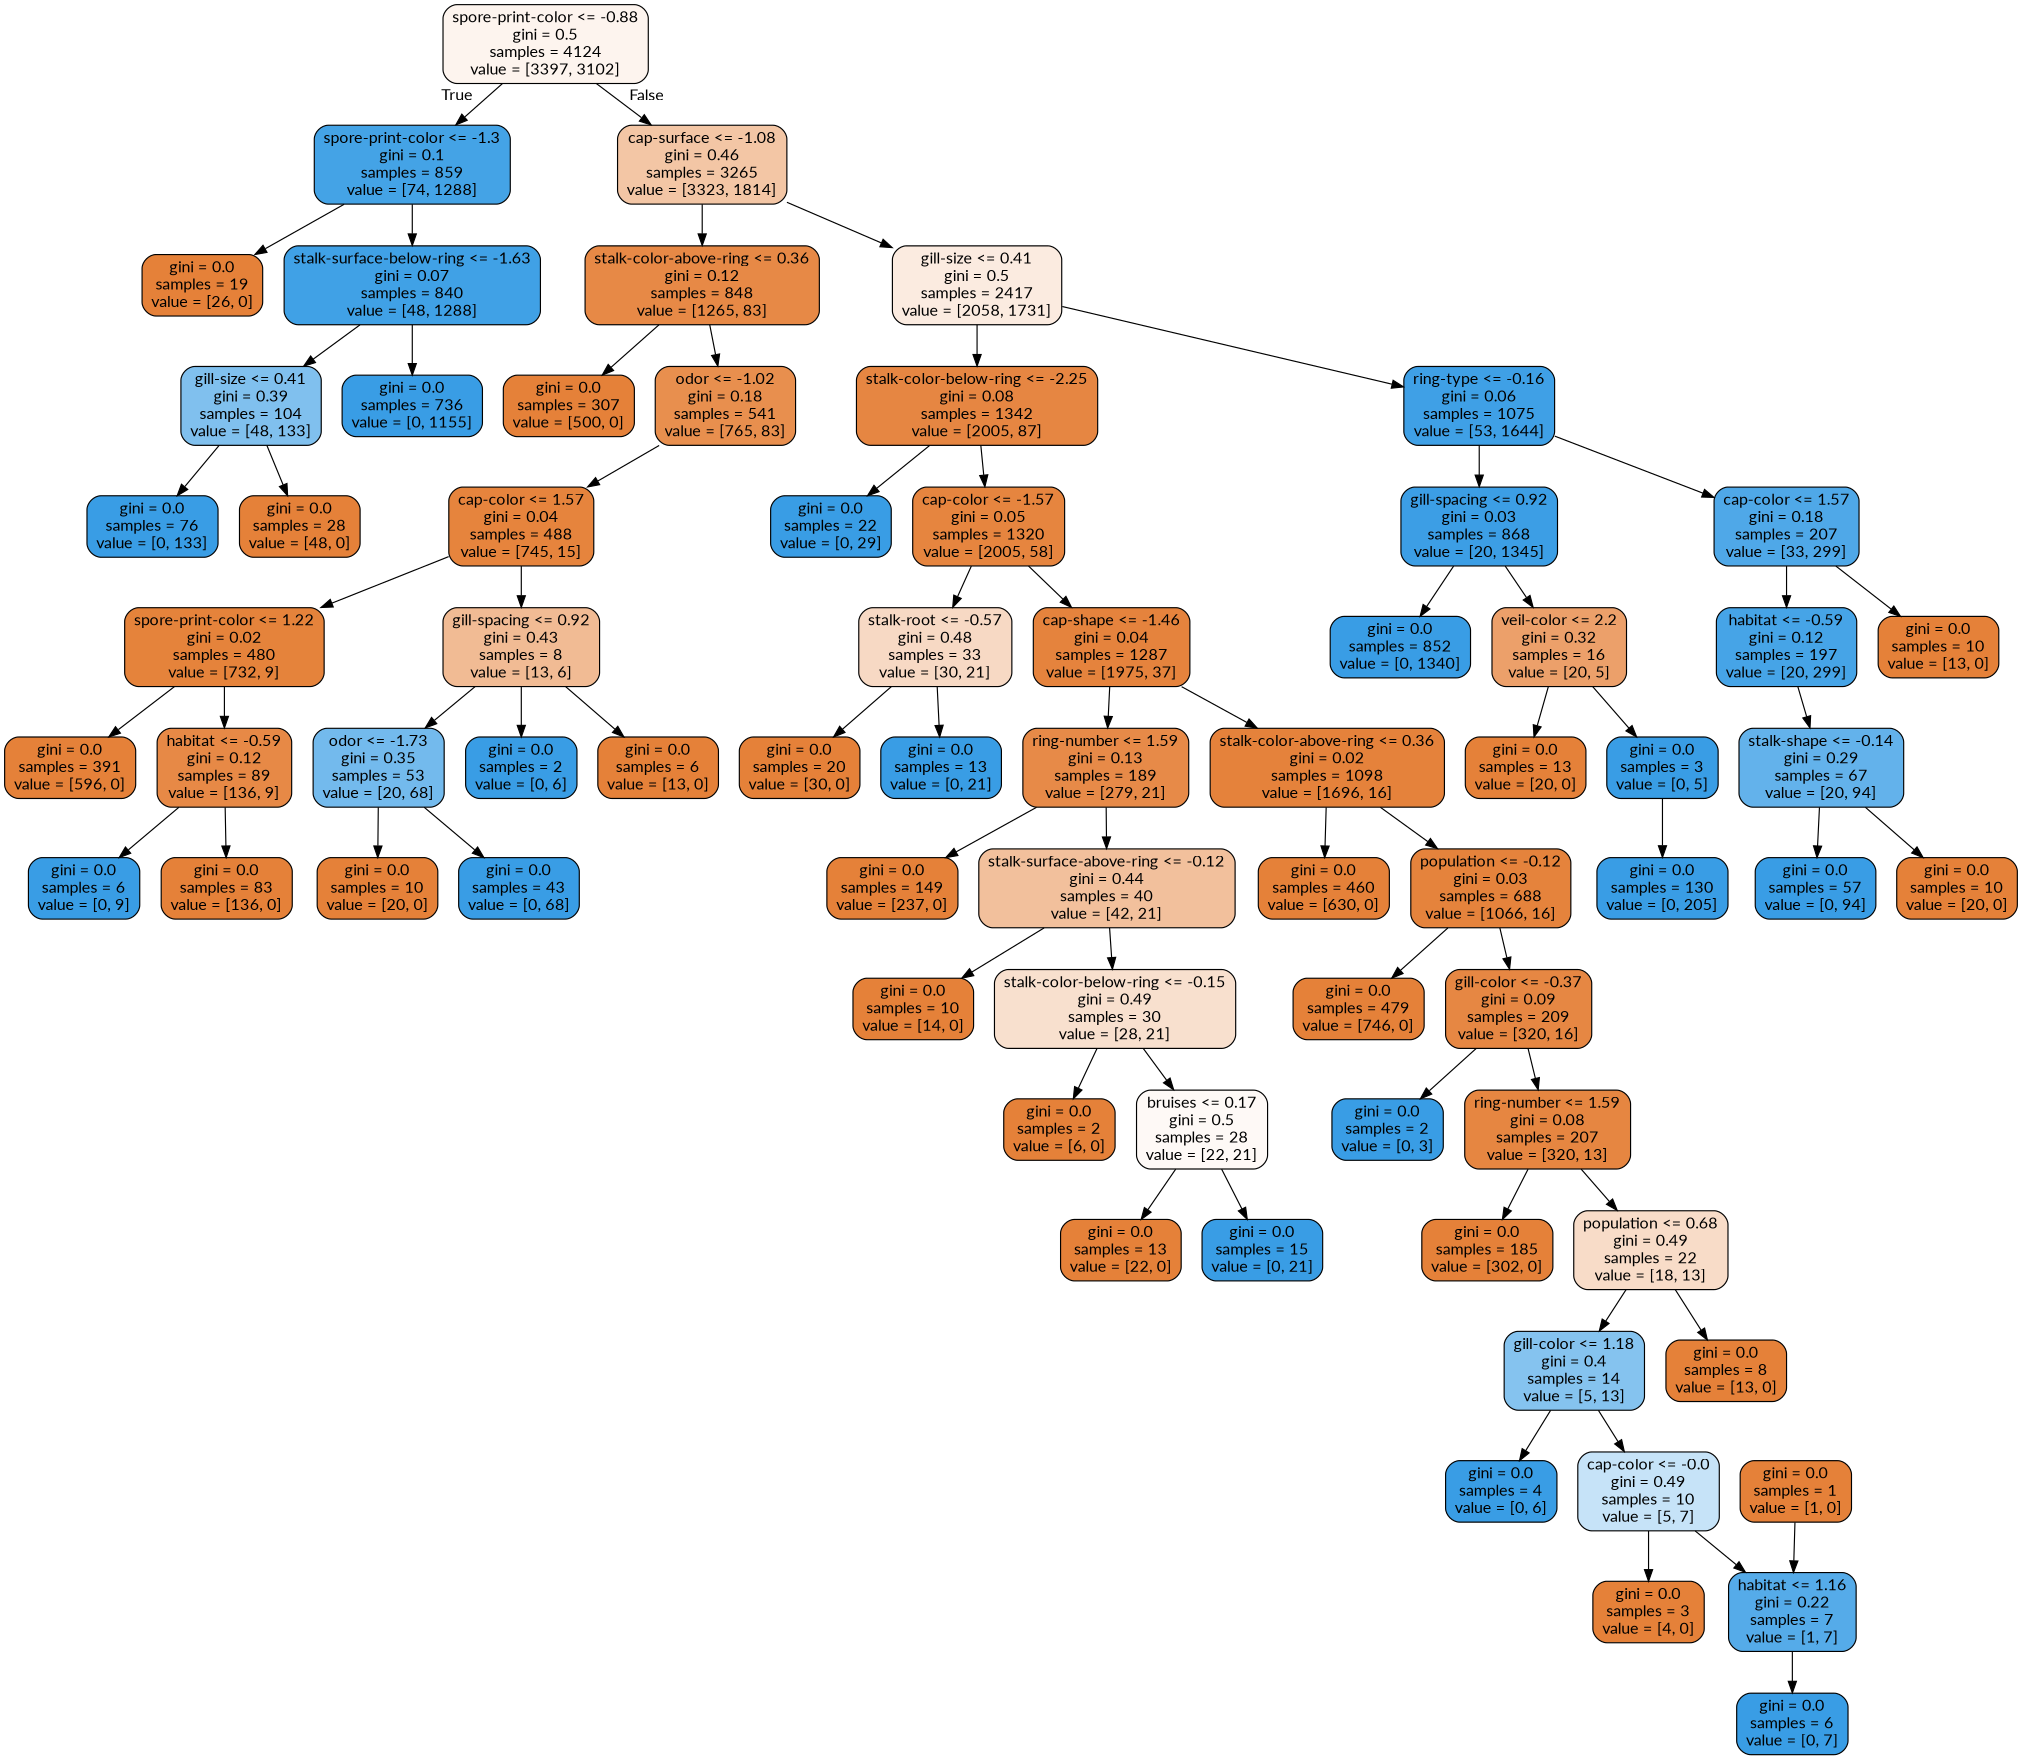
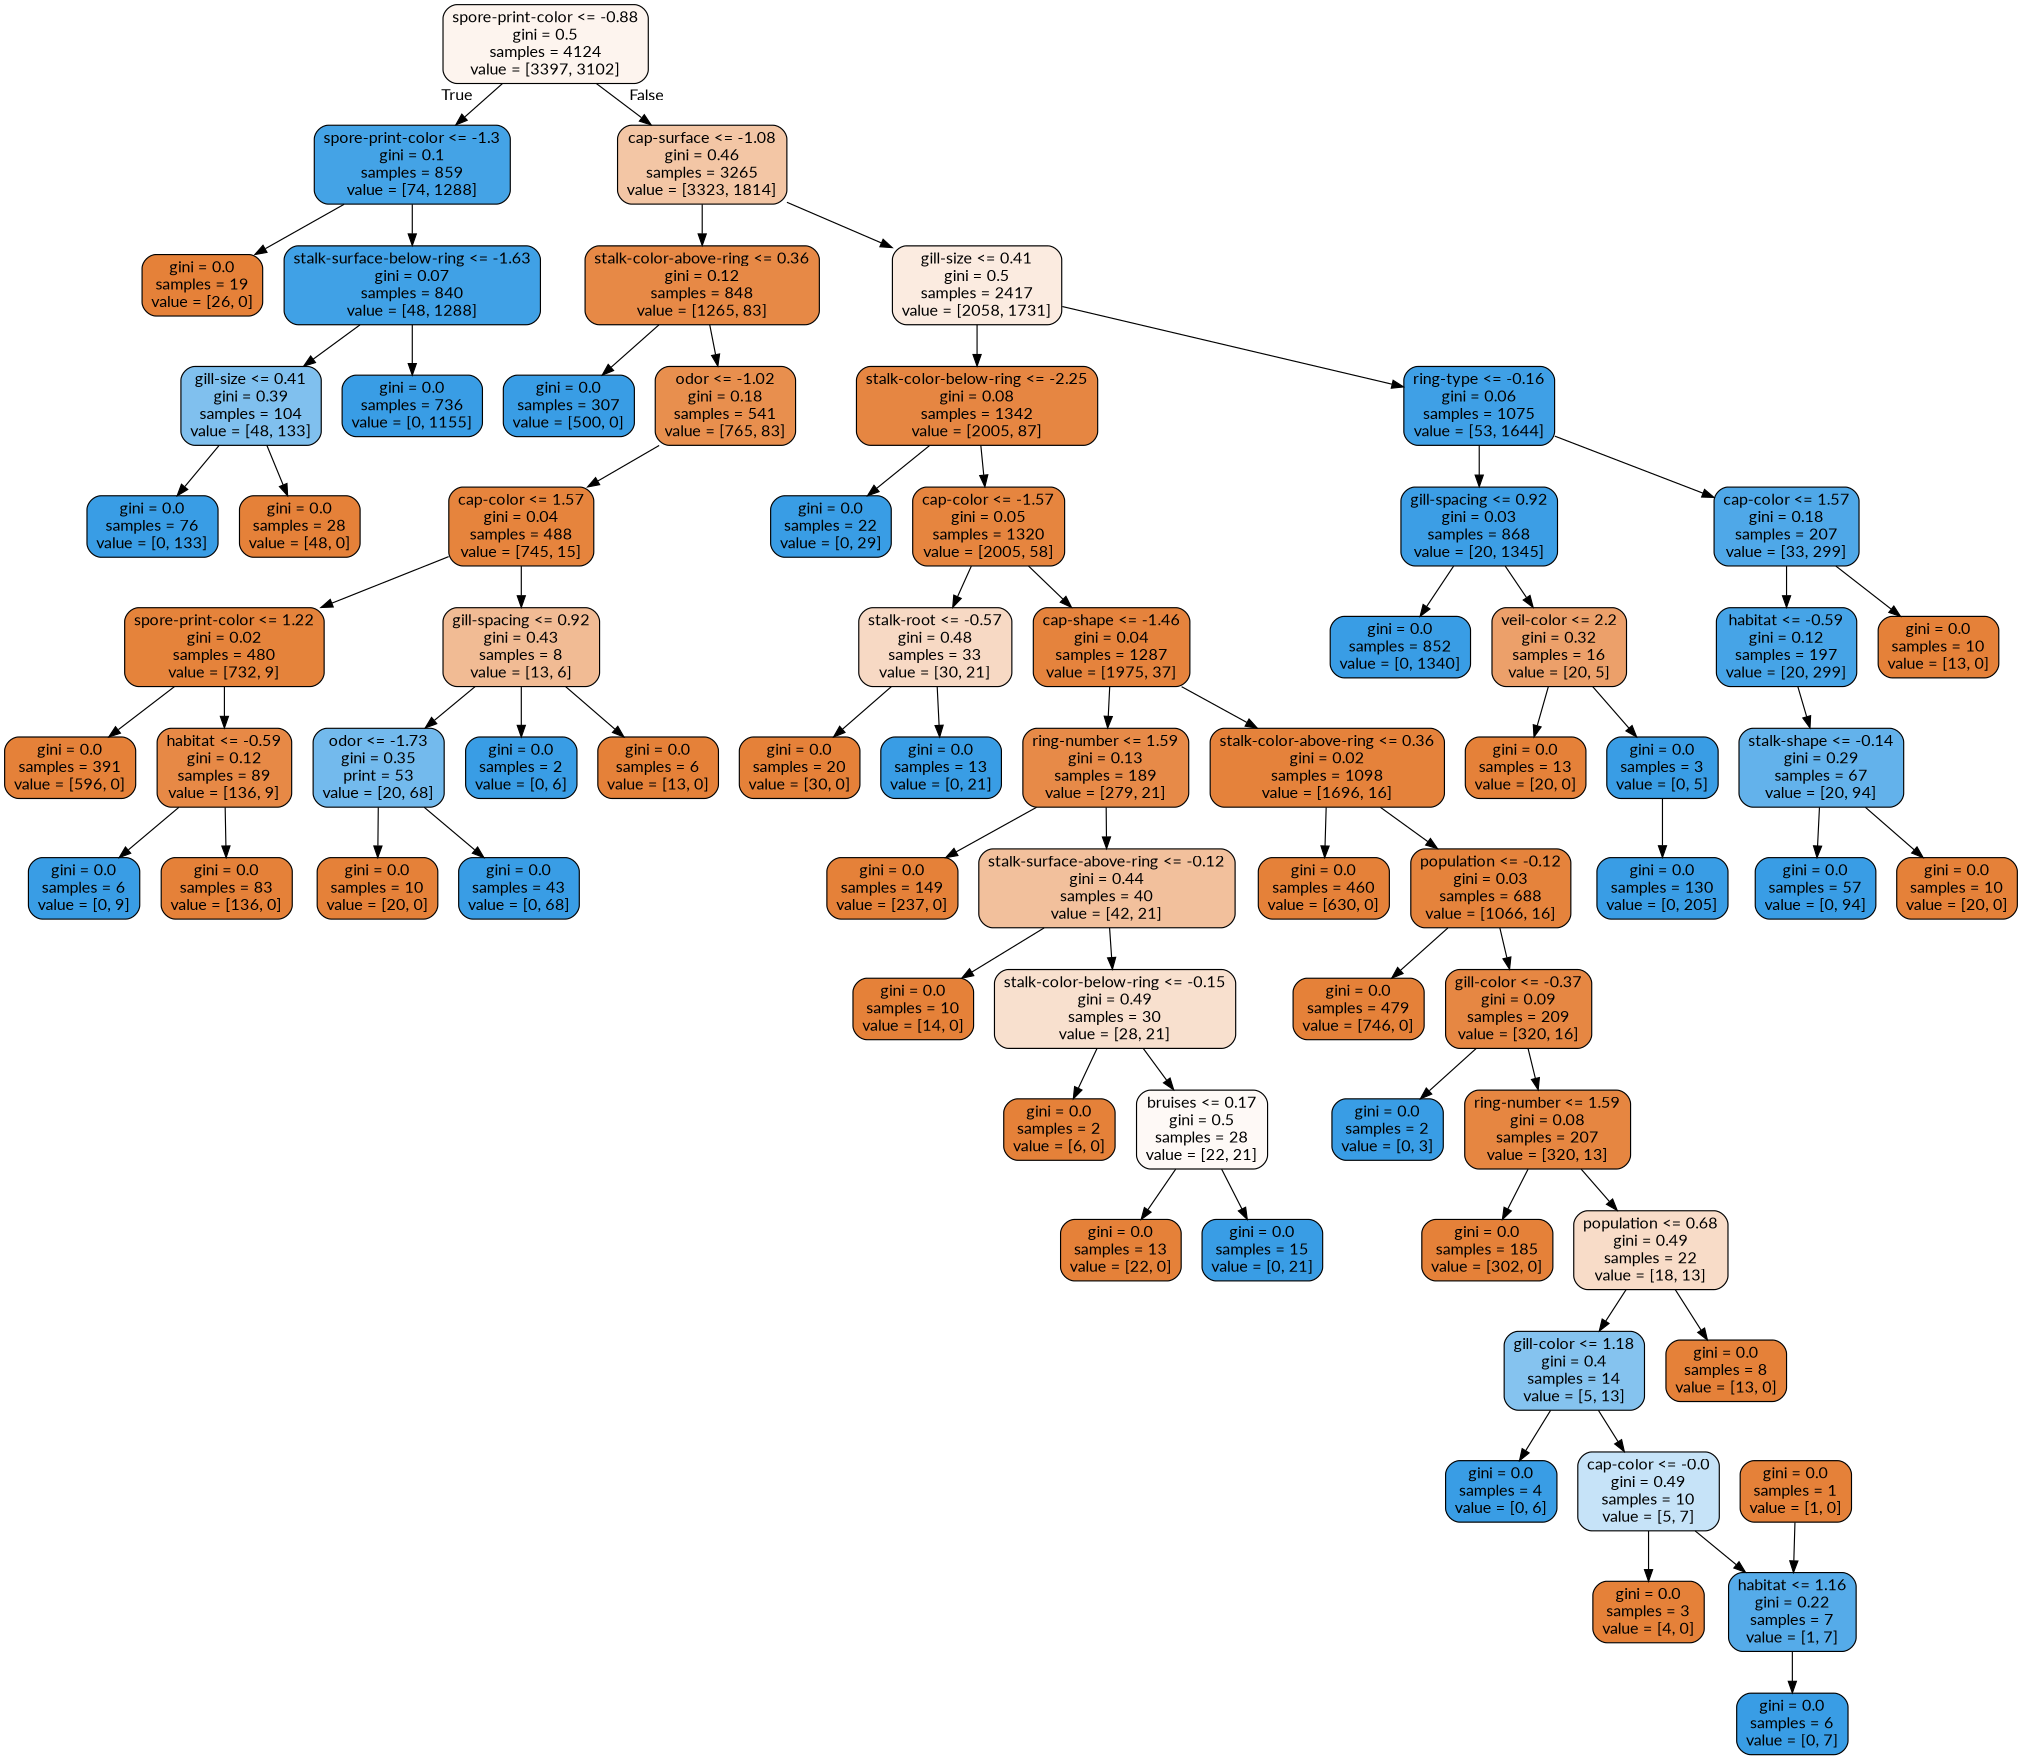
(569, 406) -> (569, 406)
(379, 768) -> (379, 768)
